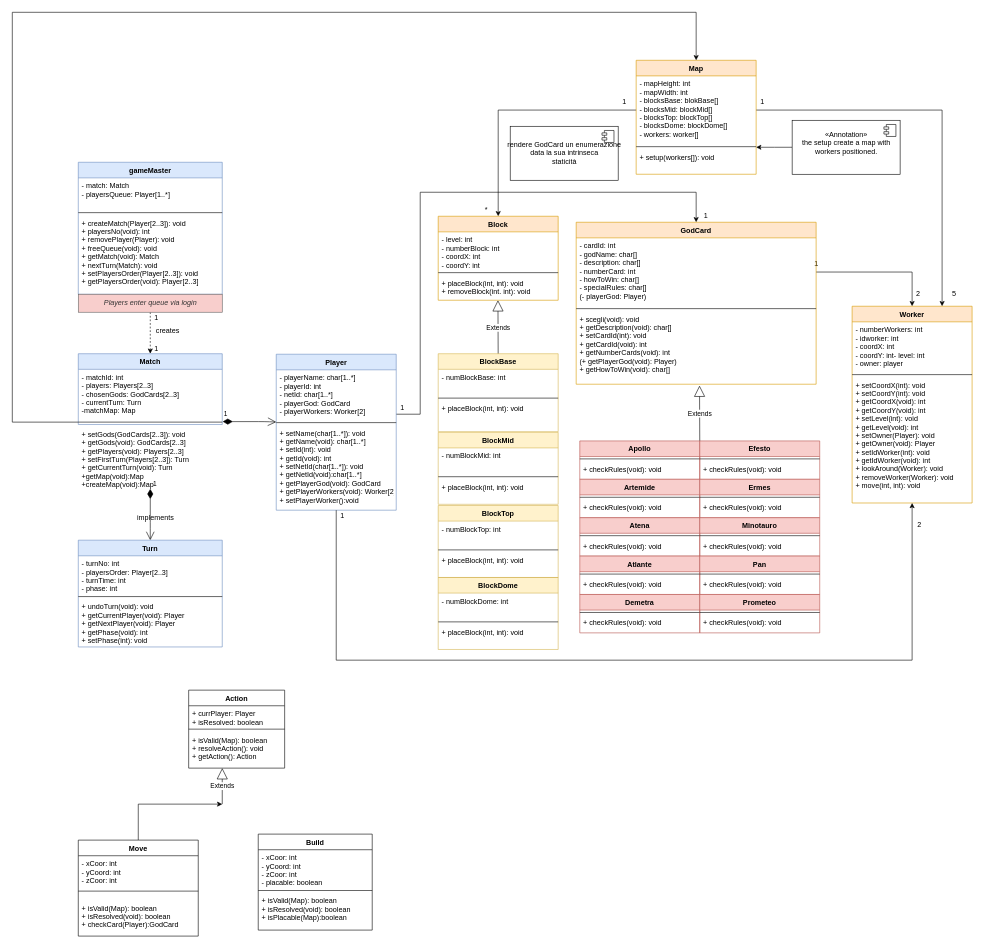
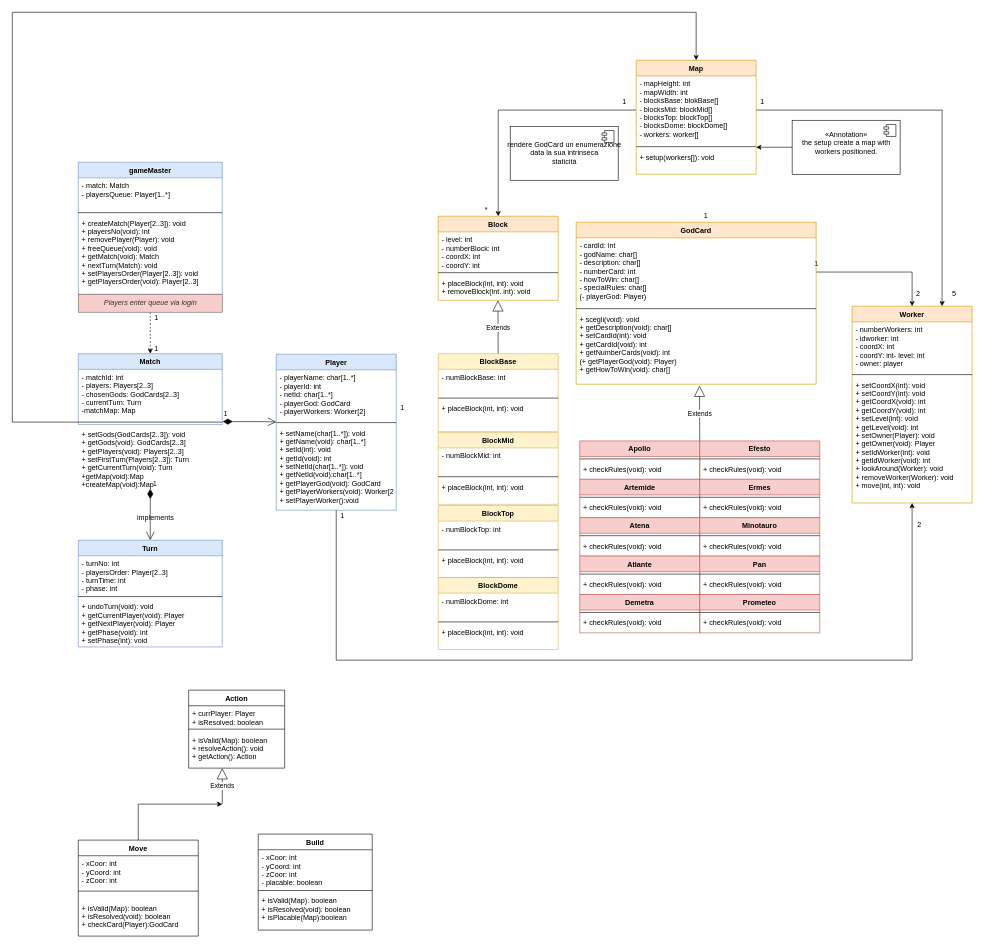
(695, 192) -> none
(168, 331) -> none
